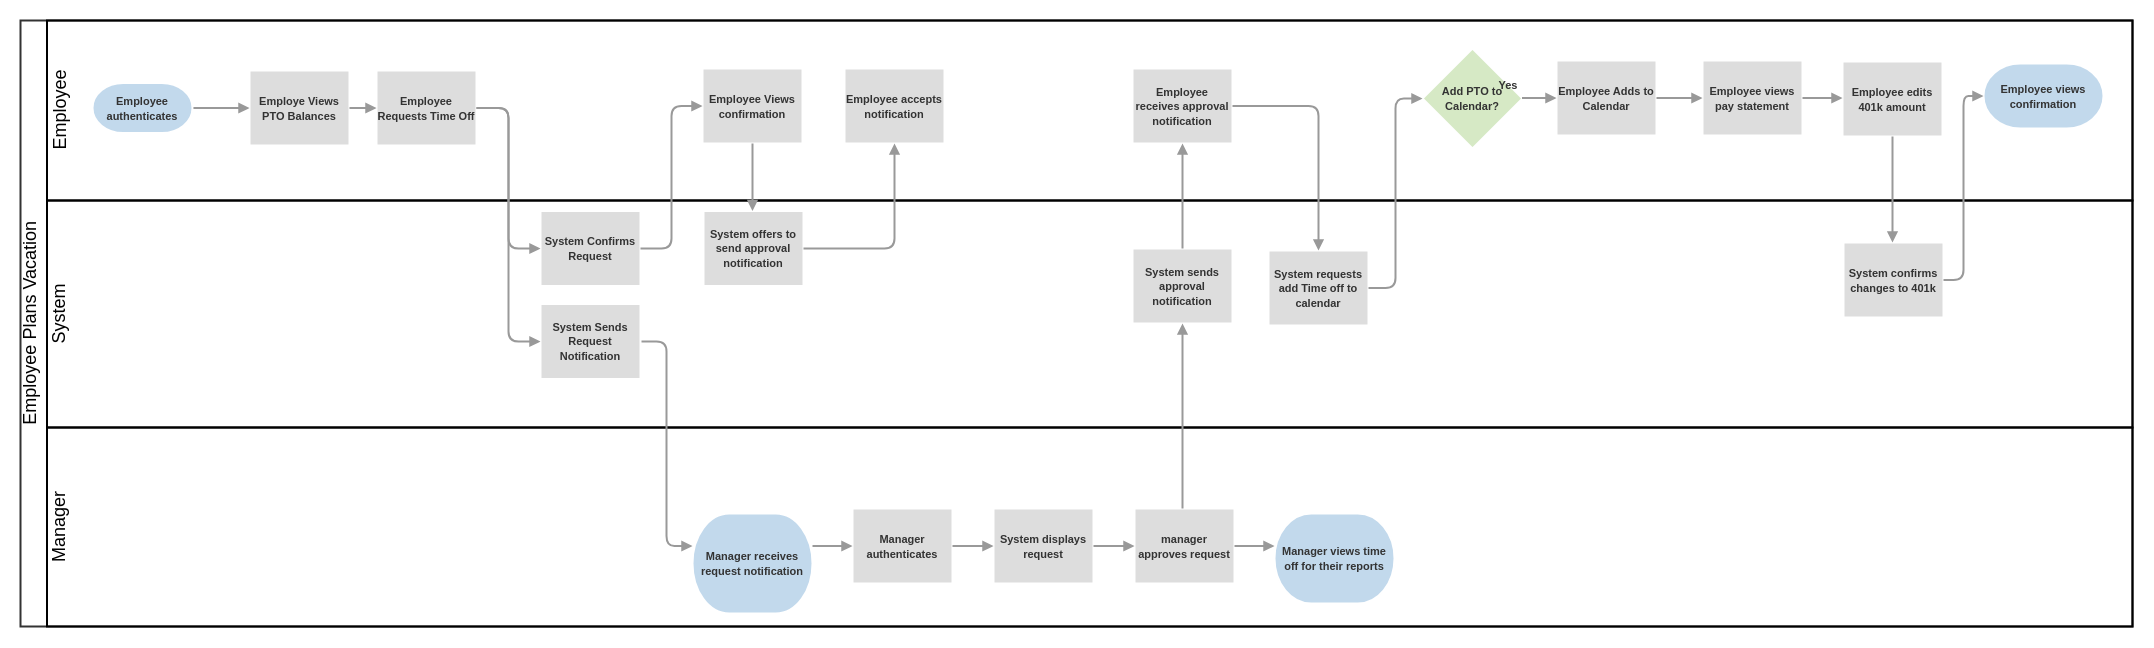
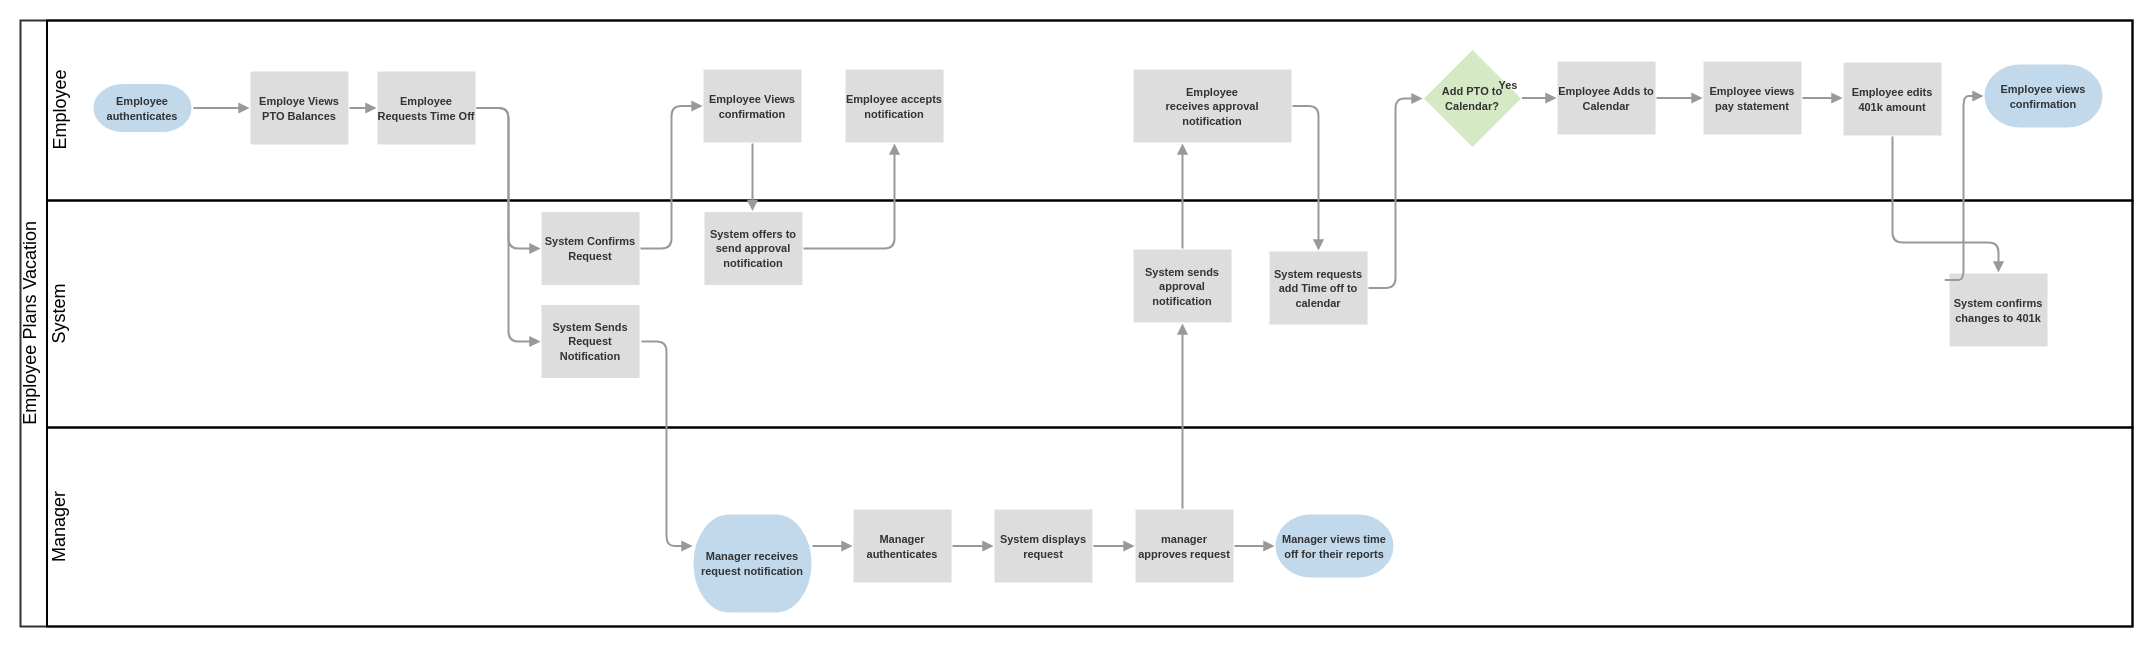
(1183, 106) -> (1213, 106)
(1894, 280) -> (1999, 310)
(1335, 559) -> (1335, 546)
